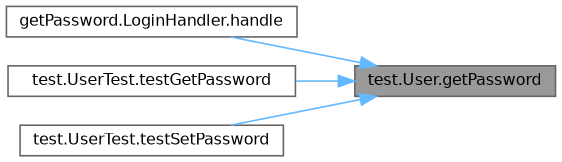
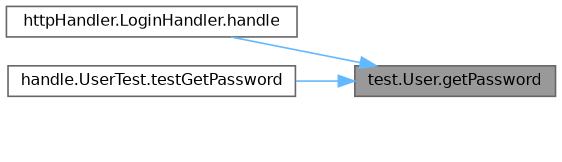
(152, 22) -> (152, 22)
(152, 81) -> (152, 81)
(152, 140) -> none
